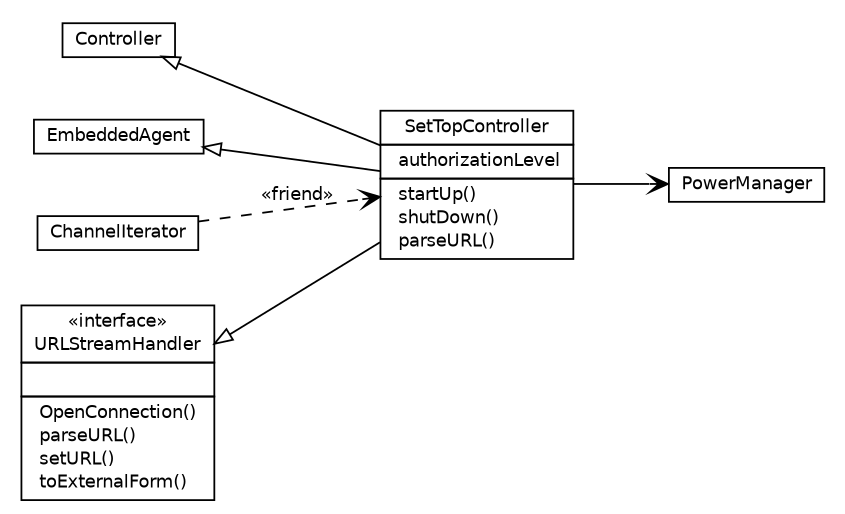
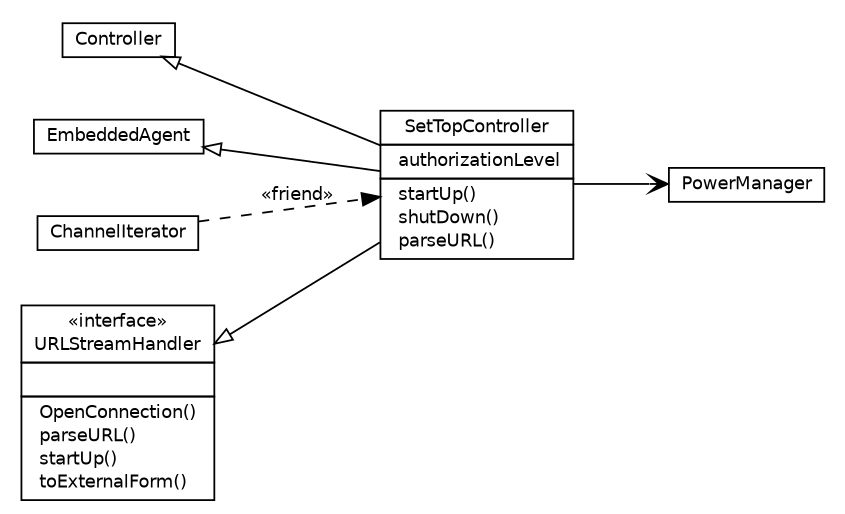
(280, 210) -> (280, 210)
(75, 459) -> (76, 459)
